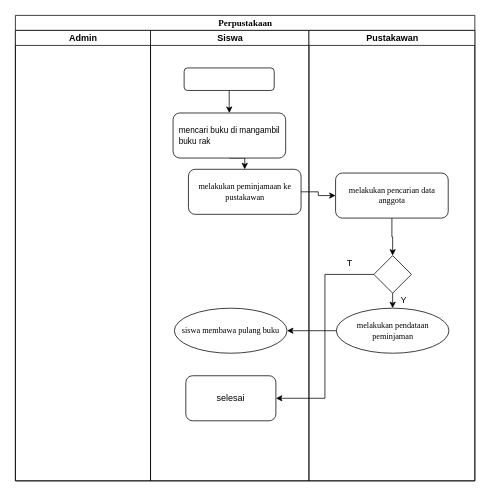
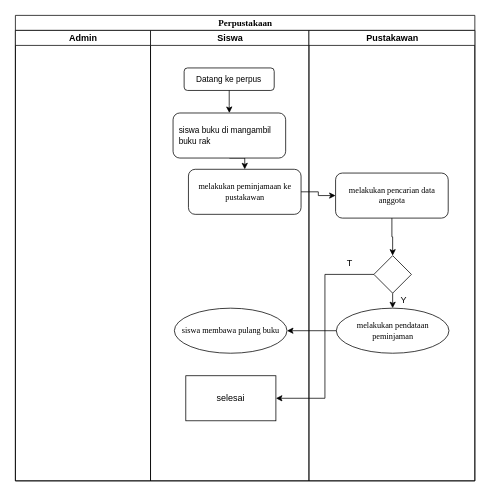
none -> (228, 79)
(234, 135) -> (234, 135)
(231, 398) -> (231, 398)
